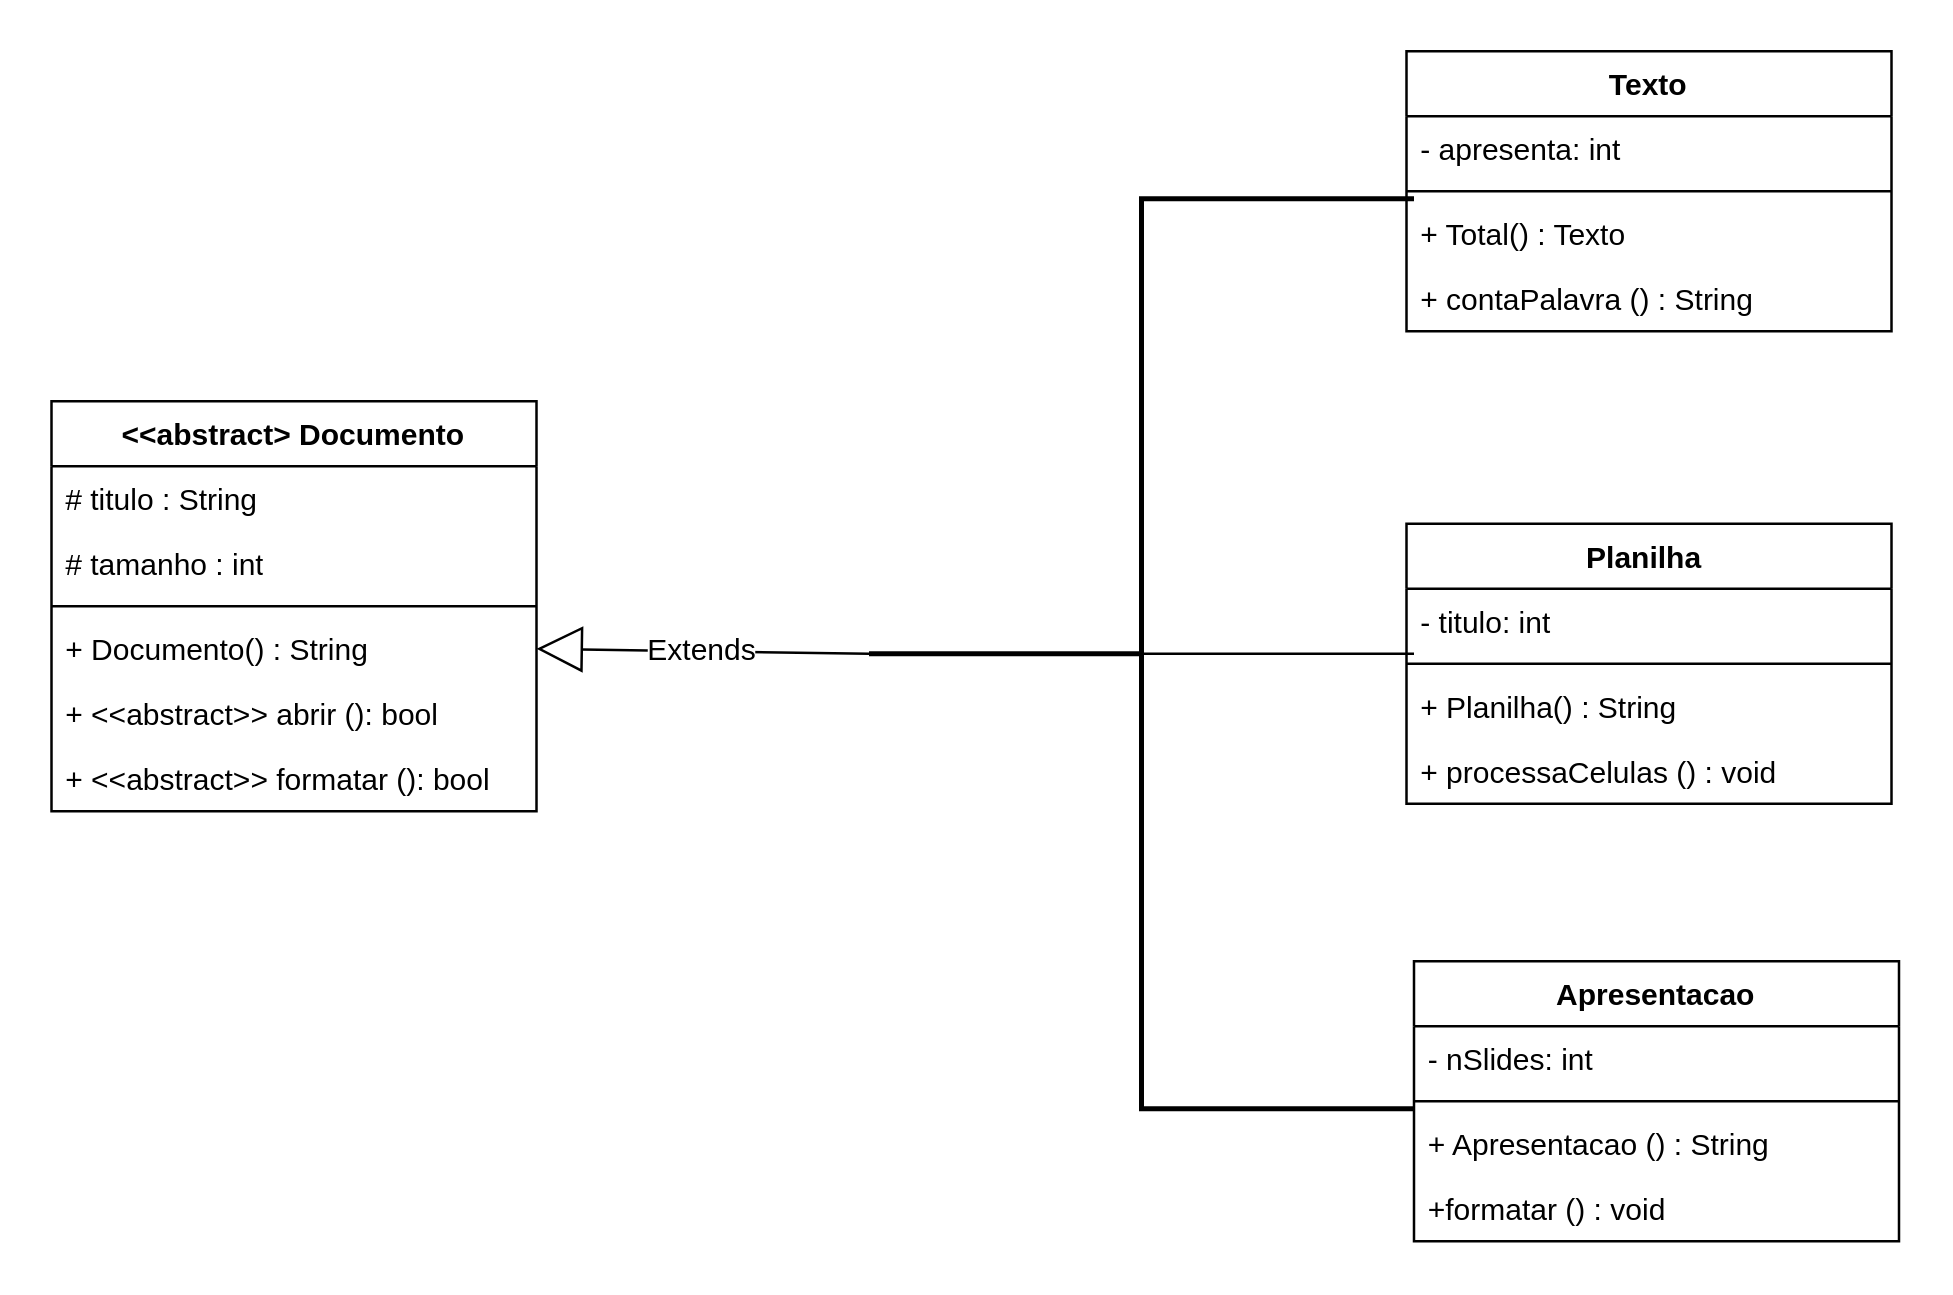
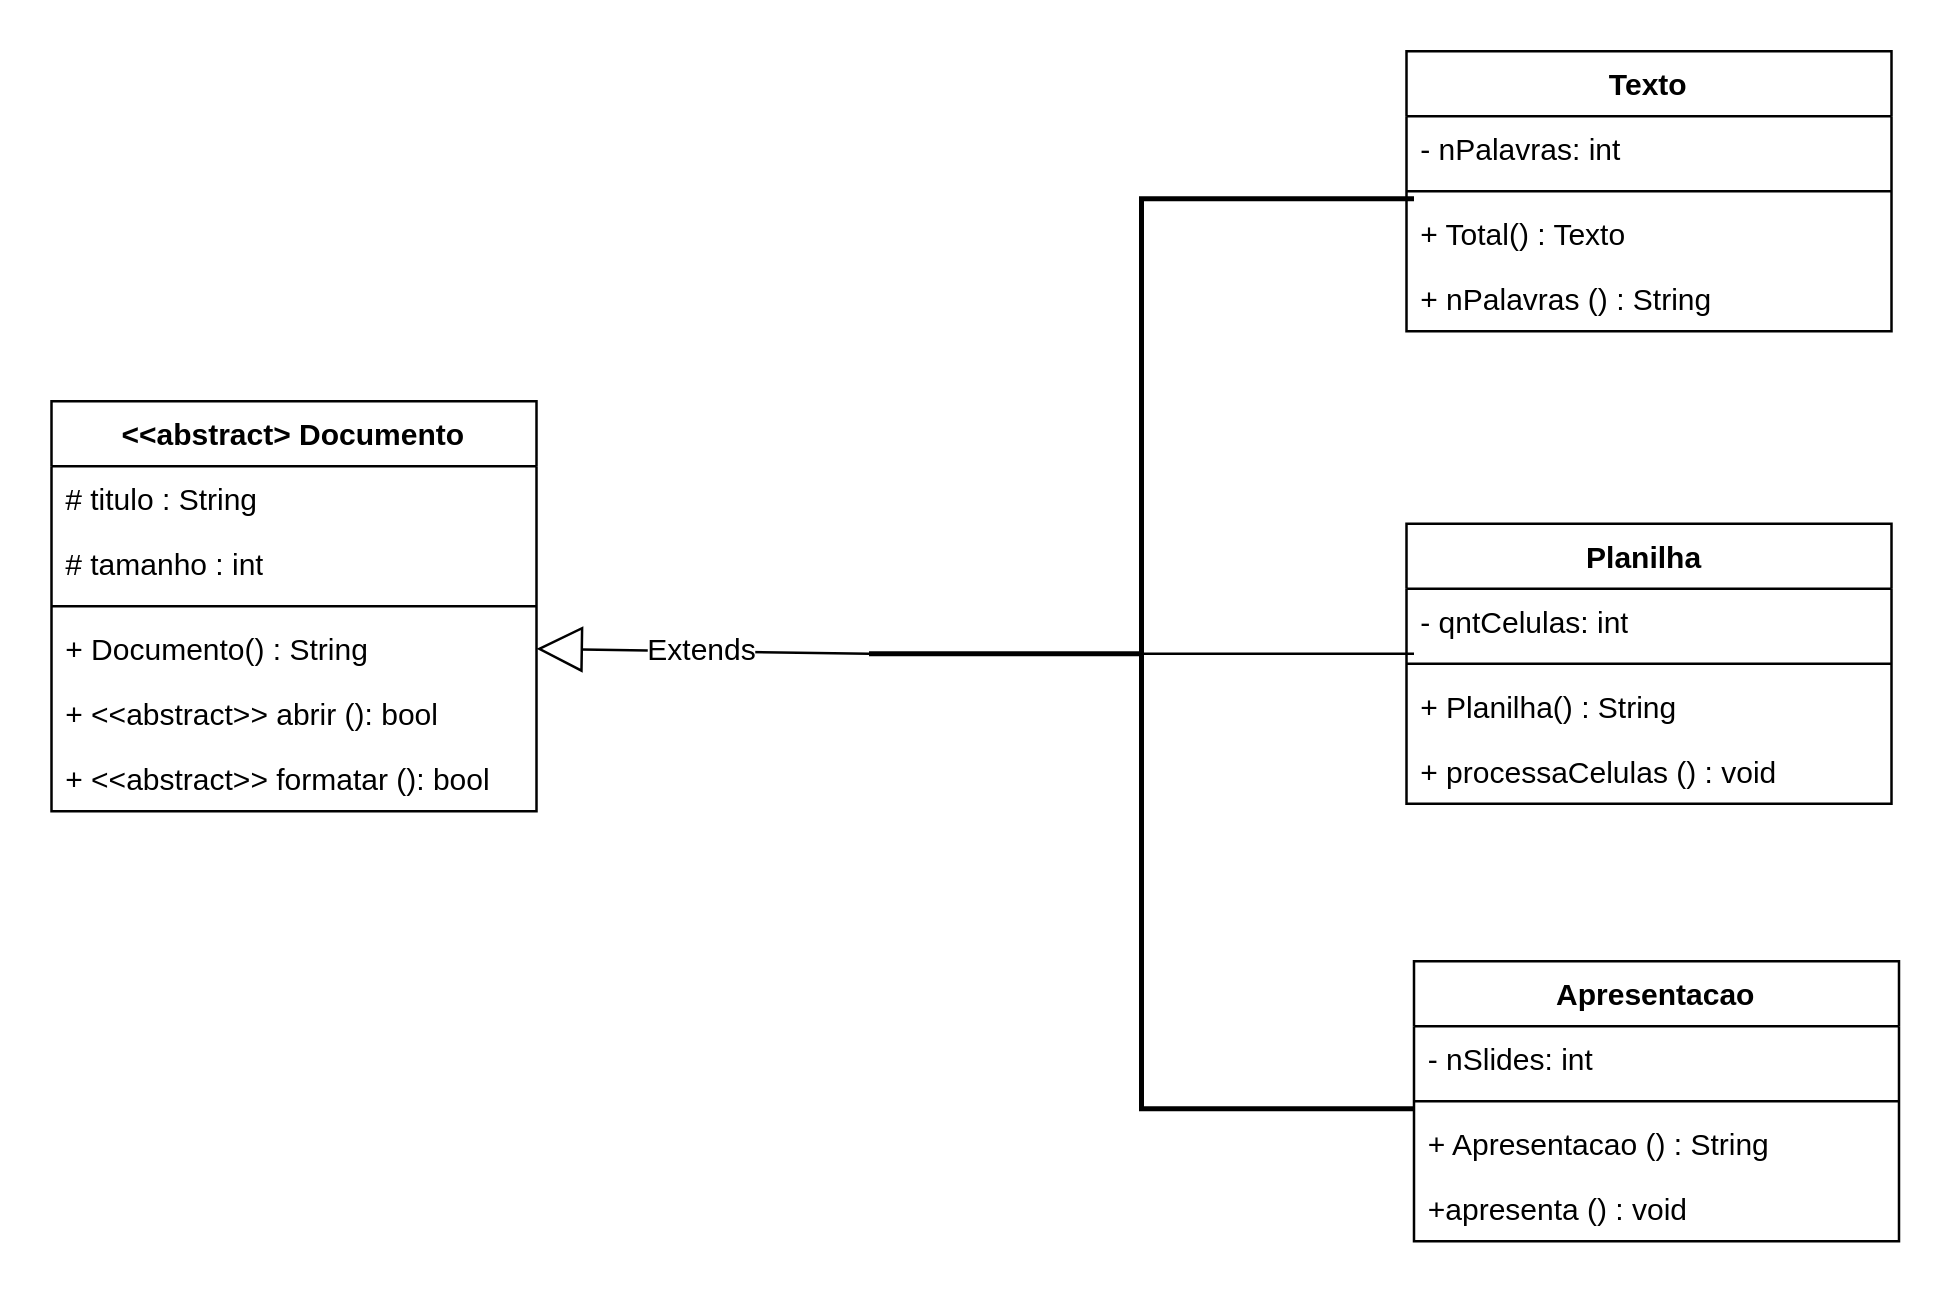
(1540, 152) -> (1536, 152)
(1612, 302) -> (1587, 302)
(1507, 624) -> (1541, 624)
(1569, 1212) -> (1577, 1212)
